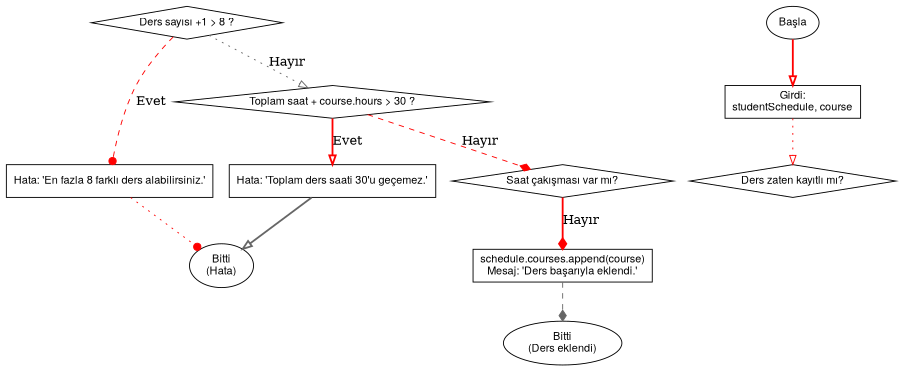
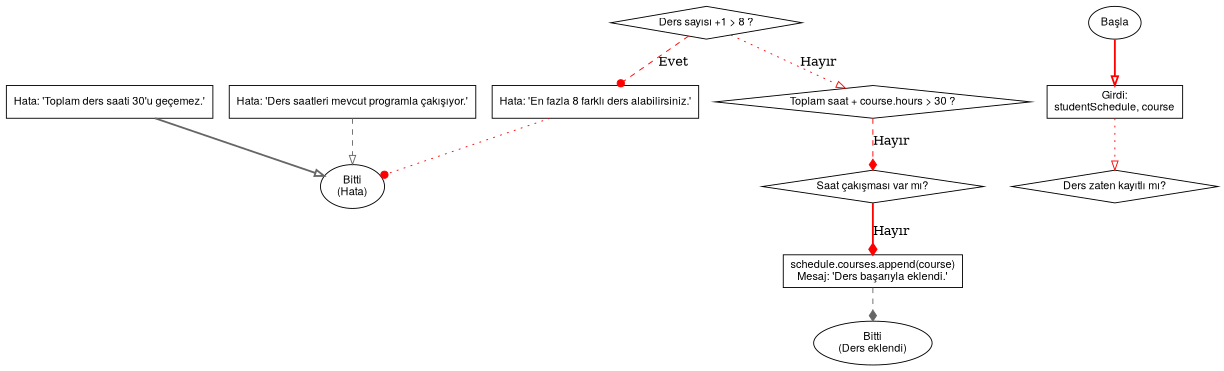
(254, 60) -> (784, 60)
none -> (353, 102)
(333, 137) -> none
